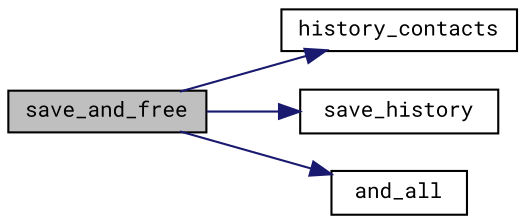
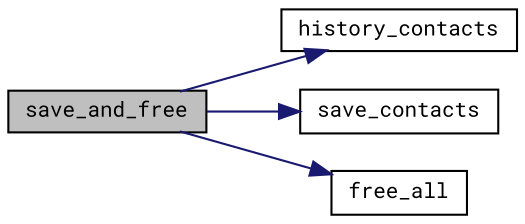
(399, 112) -> (399, 112)
(399, 193) -> (399, 193)
